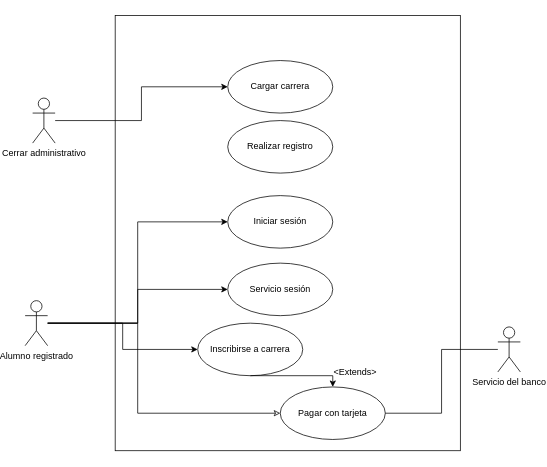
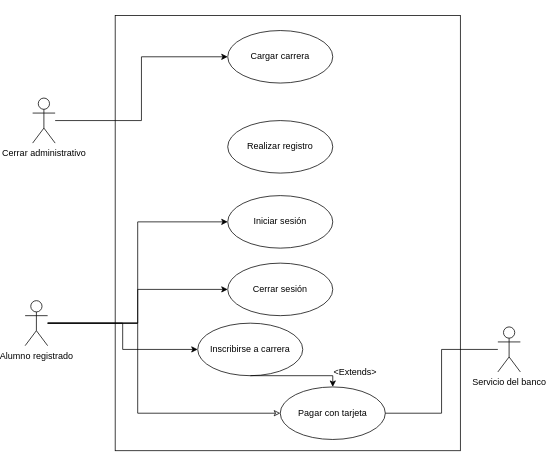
(280, 87) -> (280, 57)
(280, 289) -> (280, 289)
